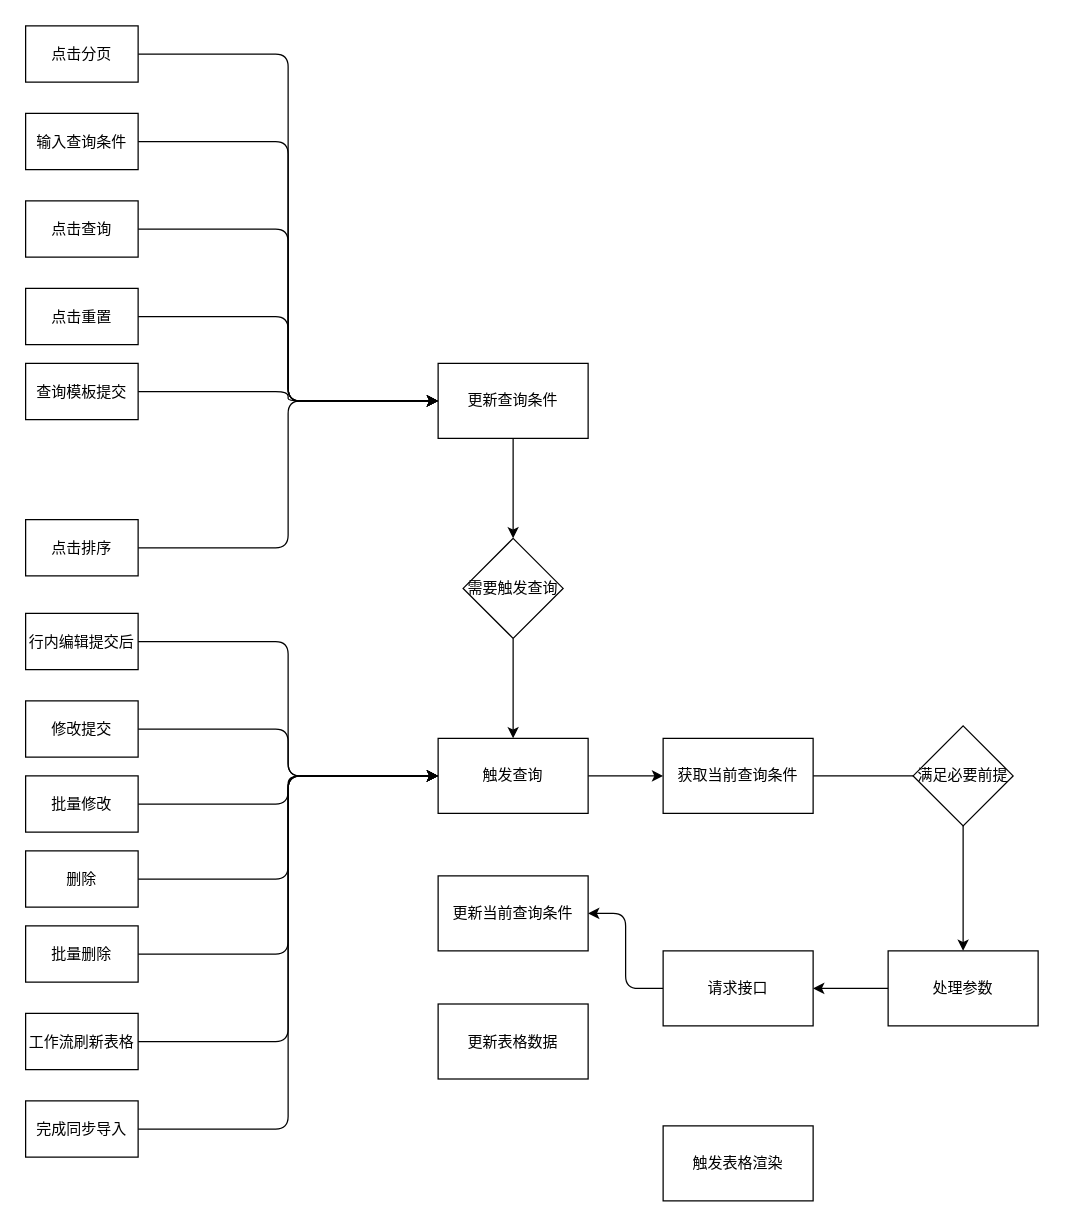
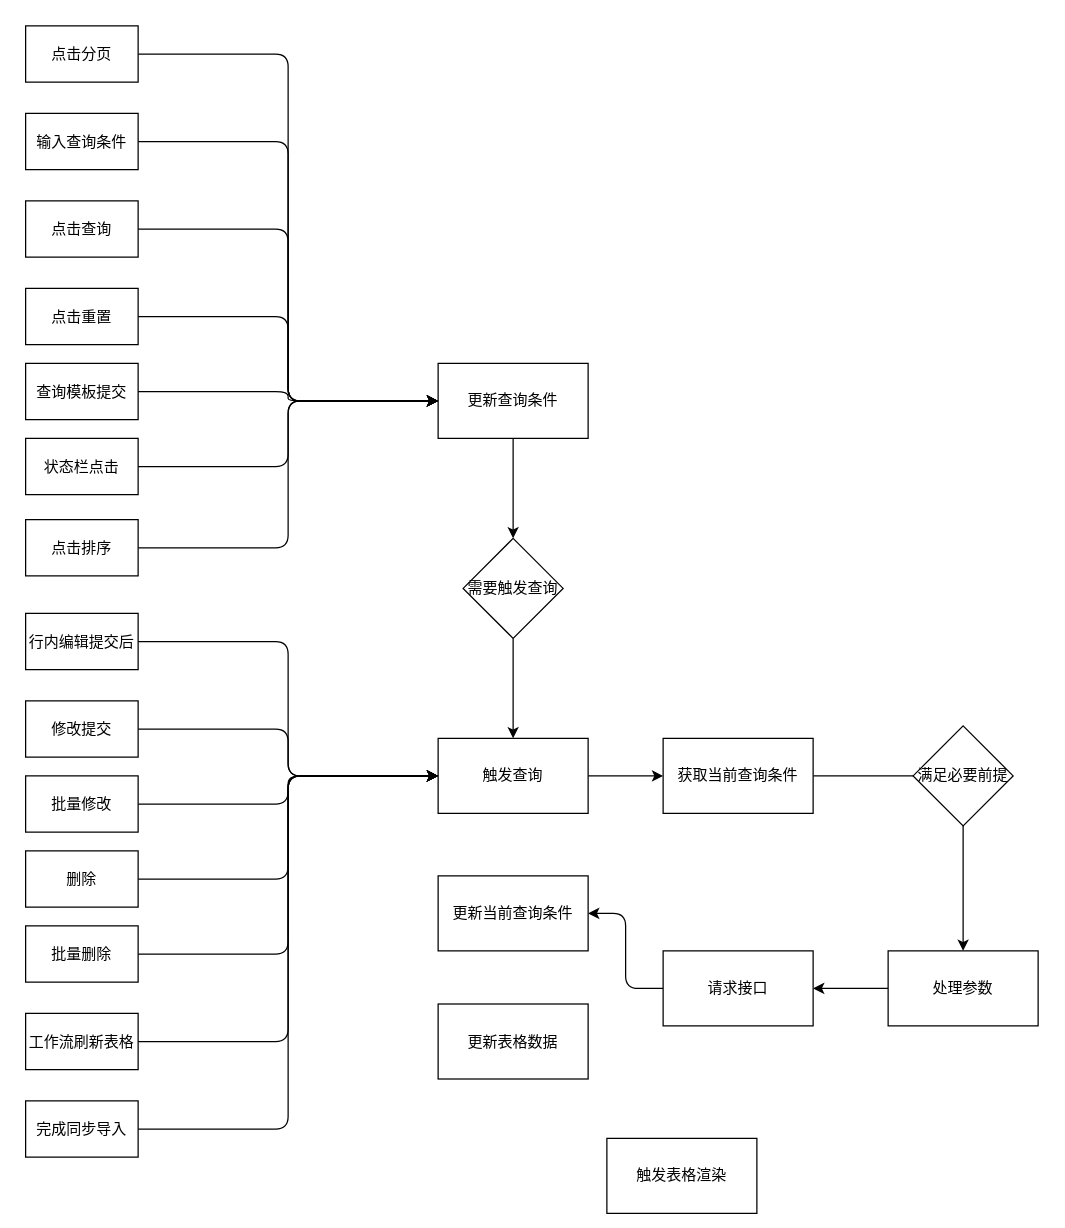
none -> (82, 466)
none -> (210, 466)
(738, 1163) -> (682, 1176)
